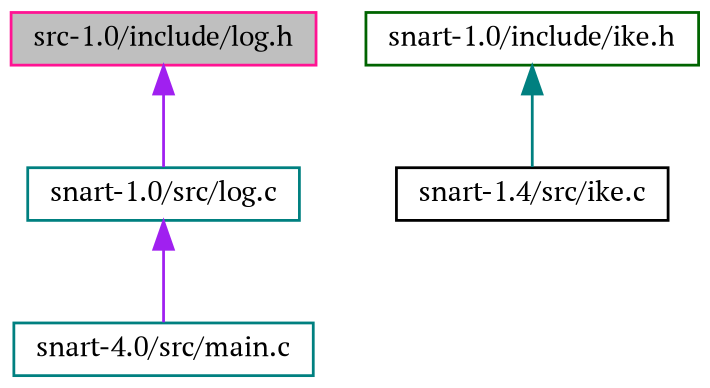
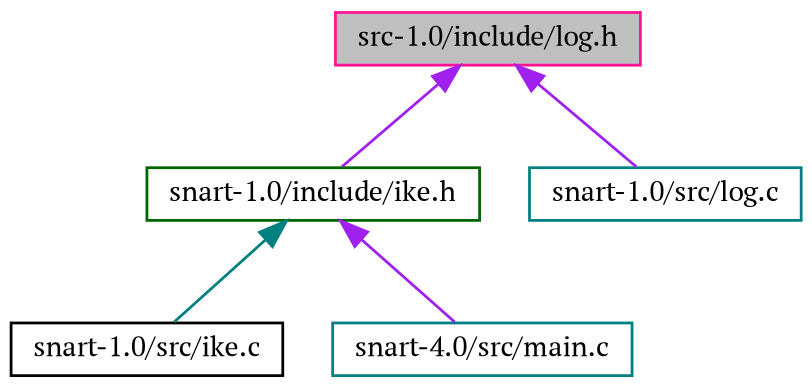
none -> (390, 126)
(532, 194) -> (147, 349)
(164, 286) -> (408, 281)
